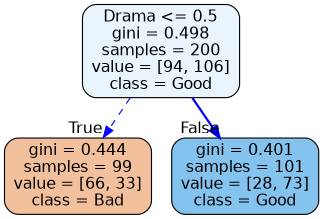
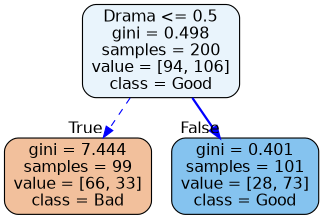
(78, 176) -> (78, 176)
